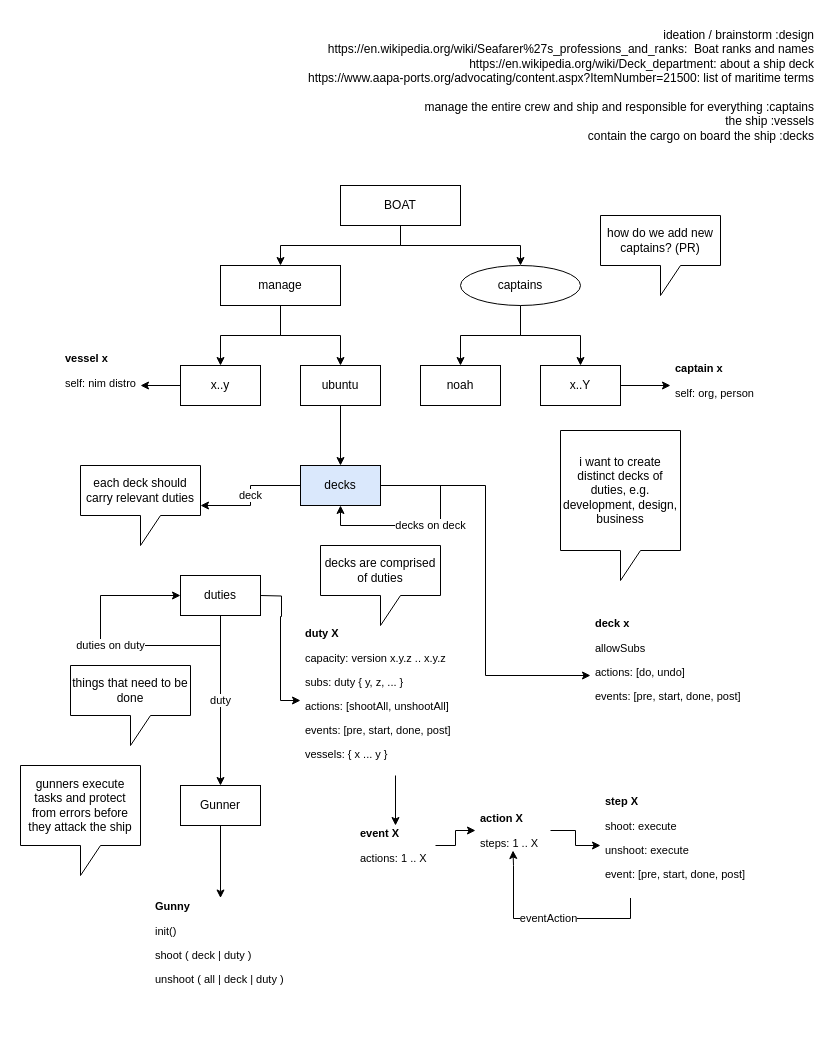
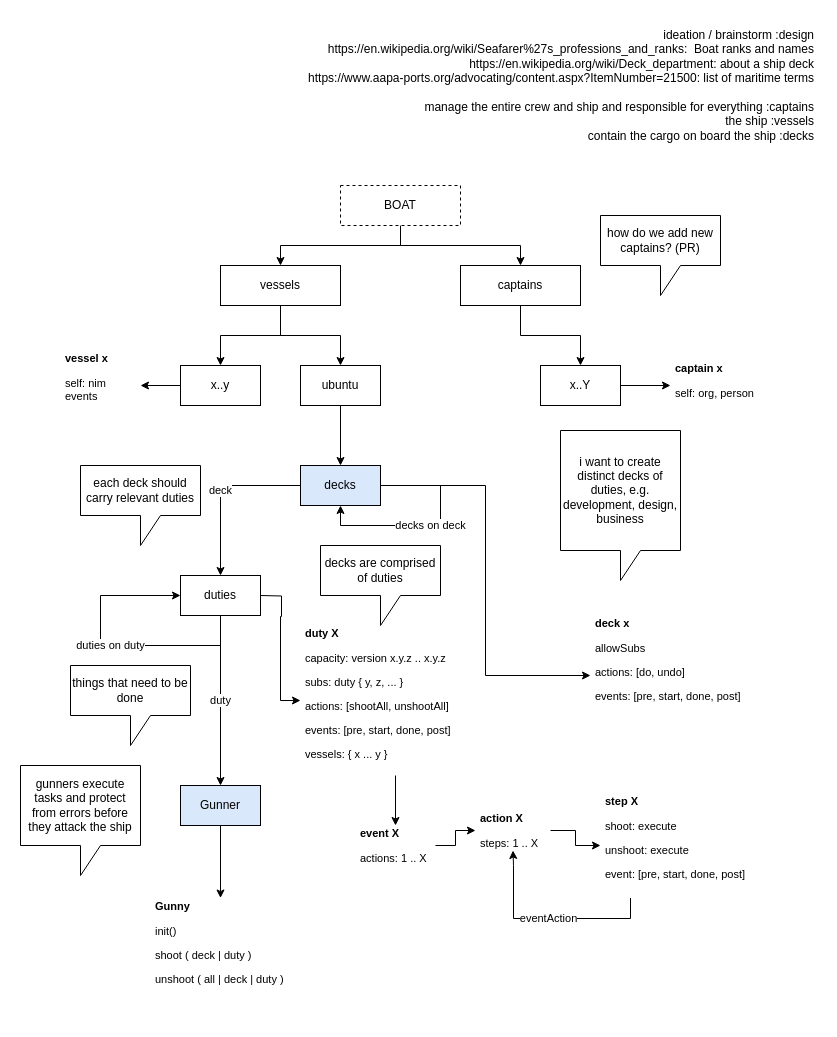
(401, 206) -> (401, 206)
(281, 286) -> (281, 286)
(521, 286) -> (521, 286)
(479, 336) -> none
(102, 365) -> (102, 365)
(461, 386) -> none
(240, 506) -> (221, 511)
(221, 806) -> (221, 806)
